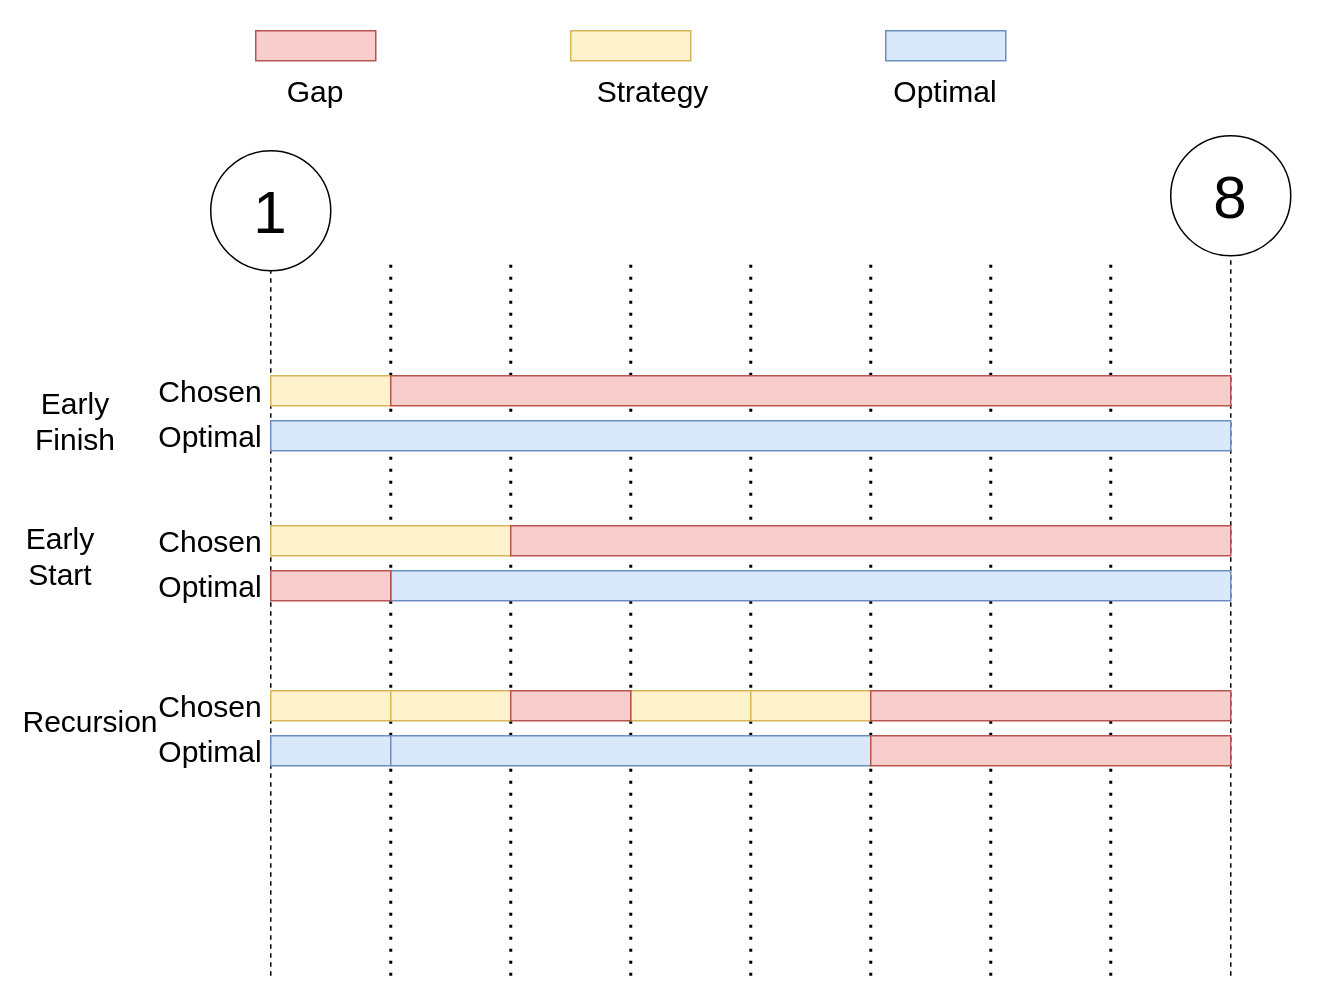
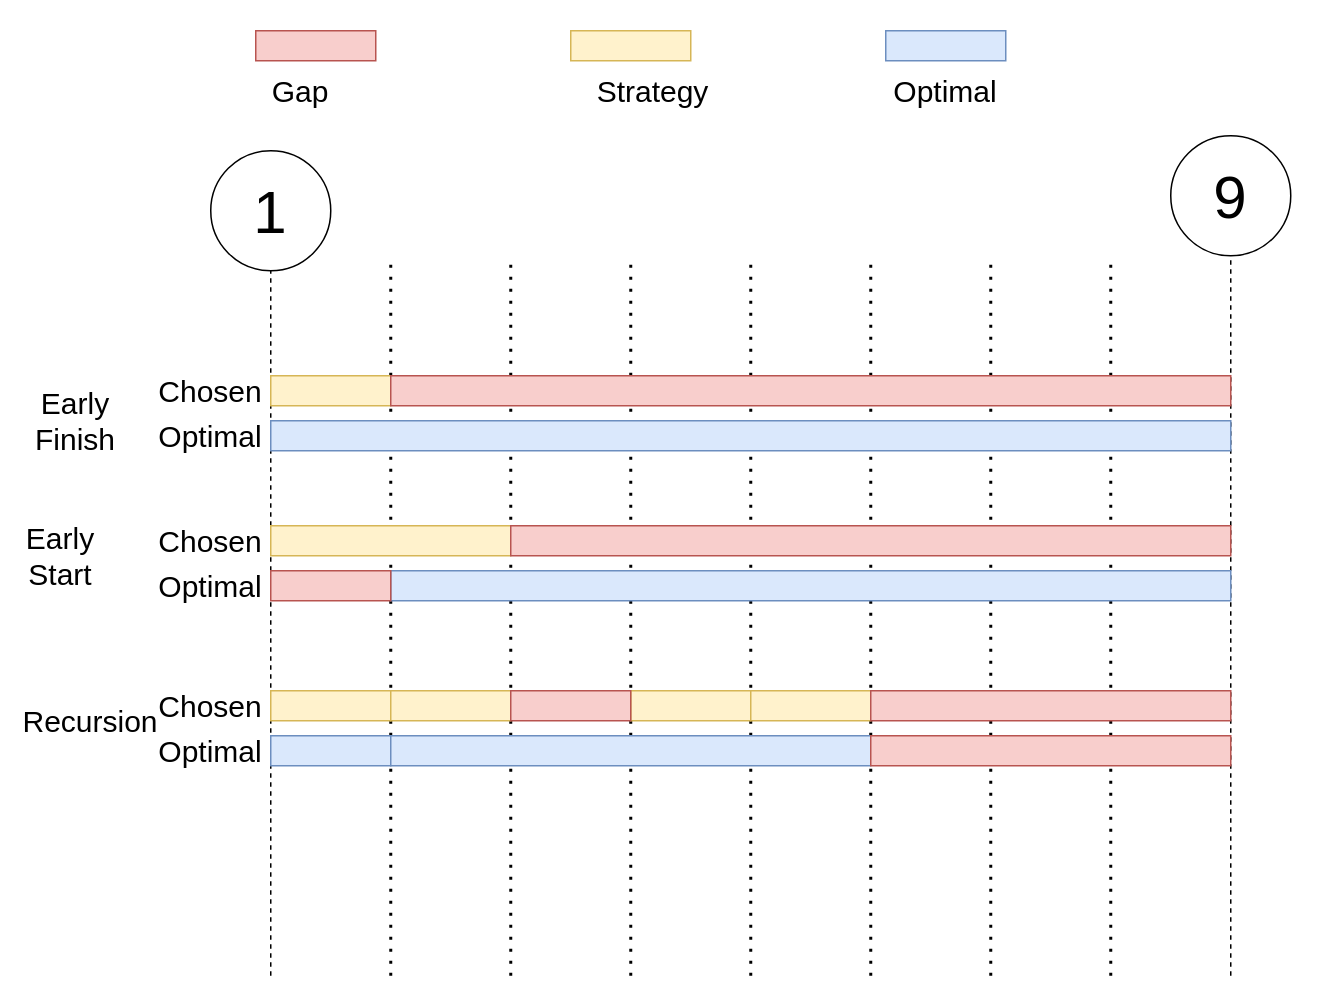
(316, 91) -> (301, 91)
(1231, 196) -> (1231, 196)
